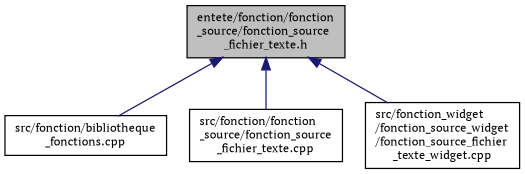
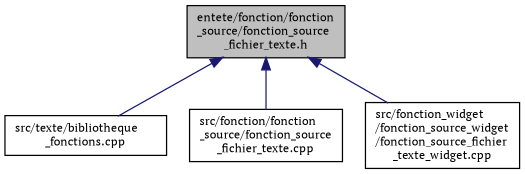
(86, 135) -> (86, 135)
